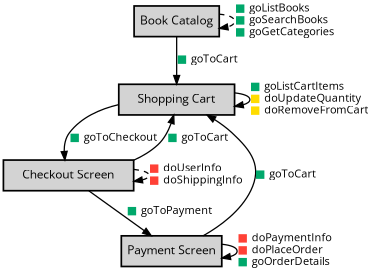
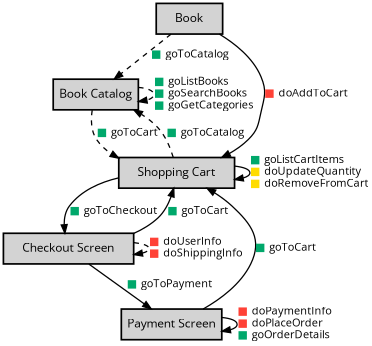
none -> (189, 19)
(177, 56) -> (94, 135)
none -> (162, 133)
